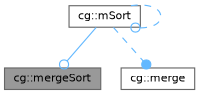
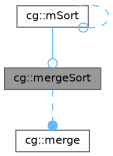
(128, 44) -> (53, 105)
